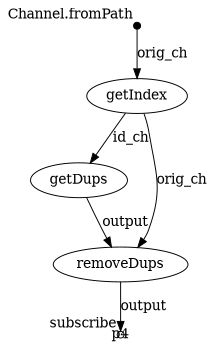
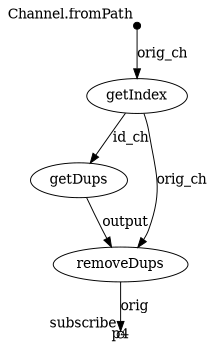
(144, 307) -> (135, 307)
